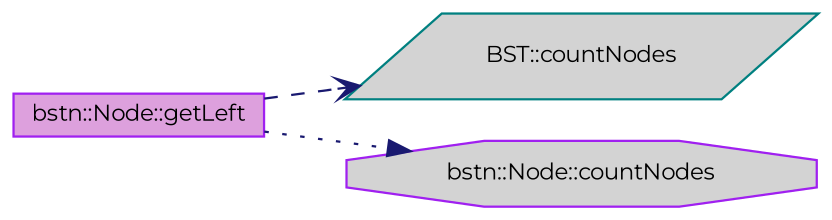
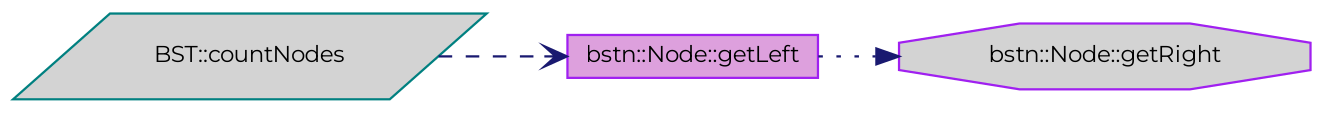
(301, 94) -> (491, 56)
(582, 174) -> (1105, 56)
